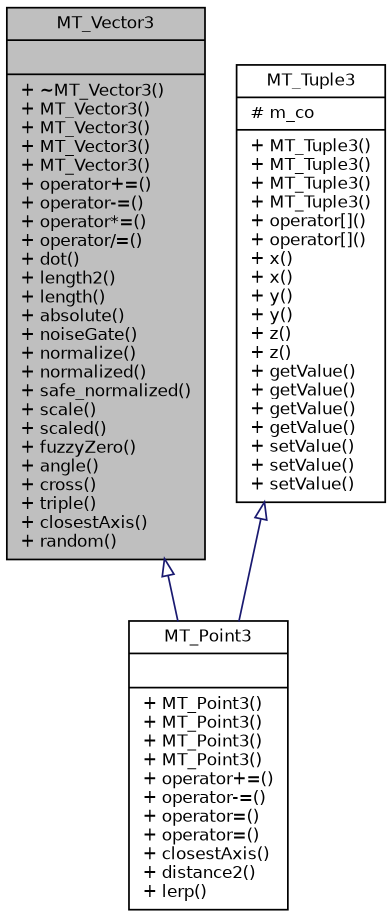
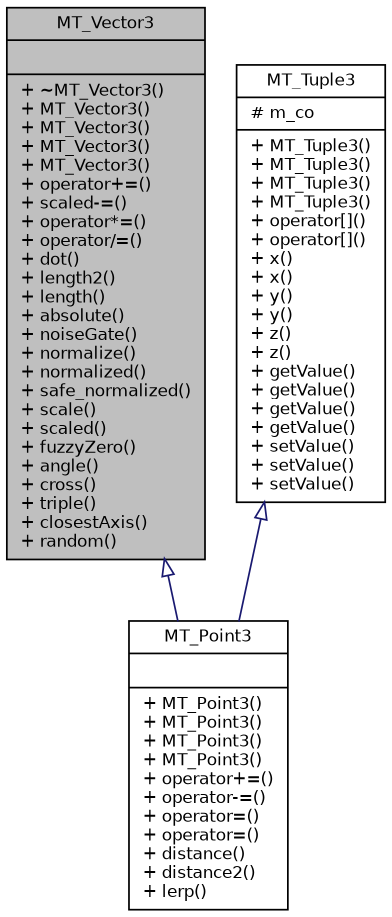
(83, 203) -> (74, 203)
(207, 854) -> (195, 854)
